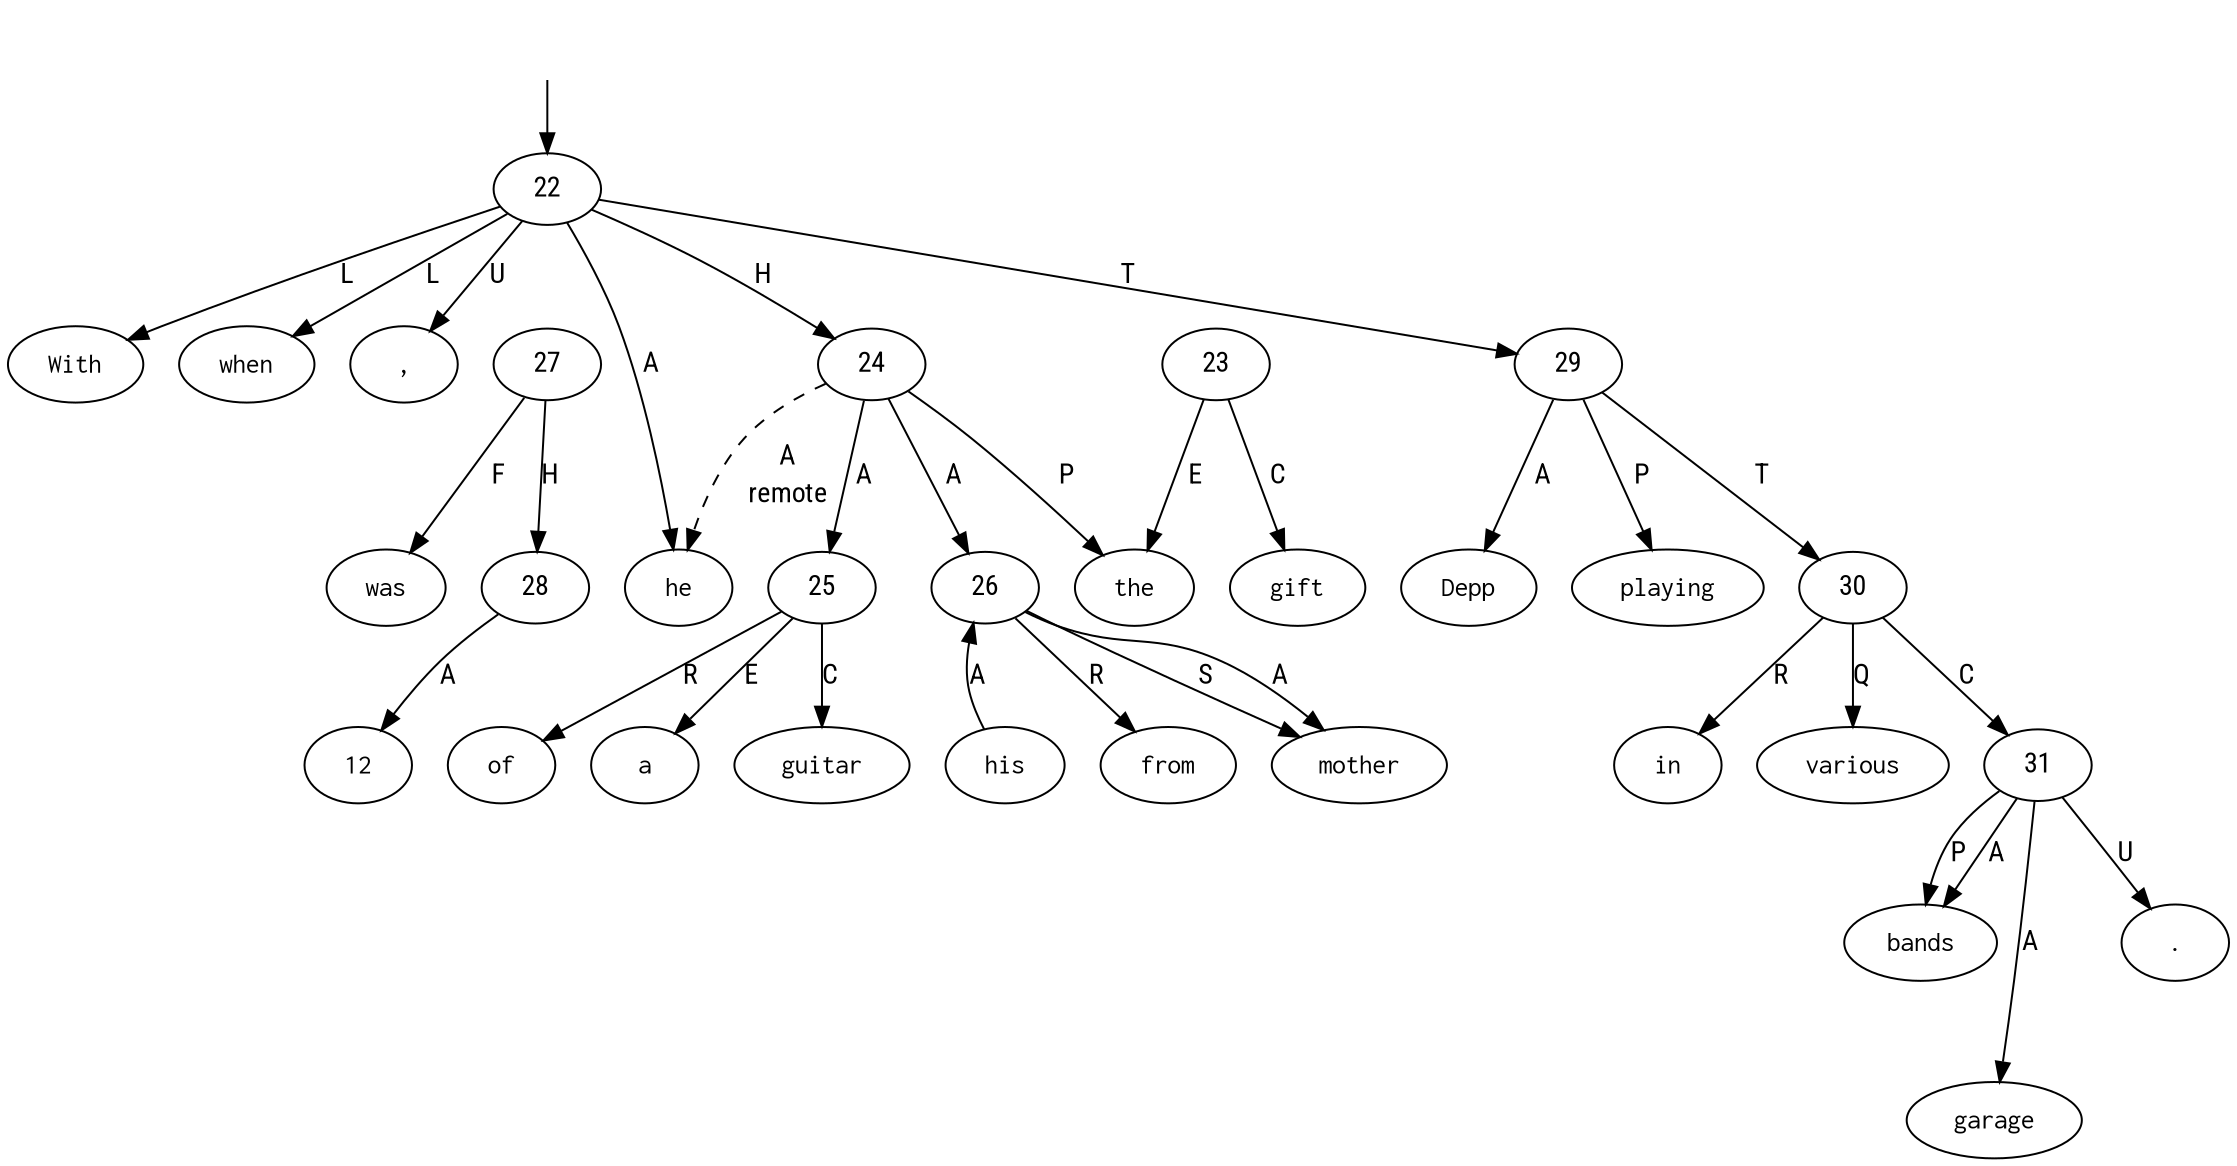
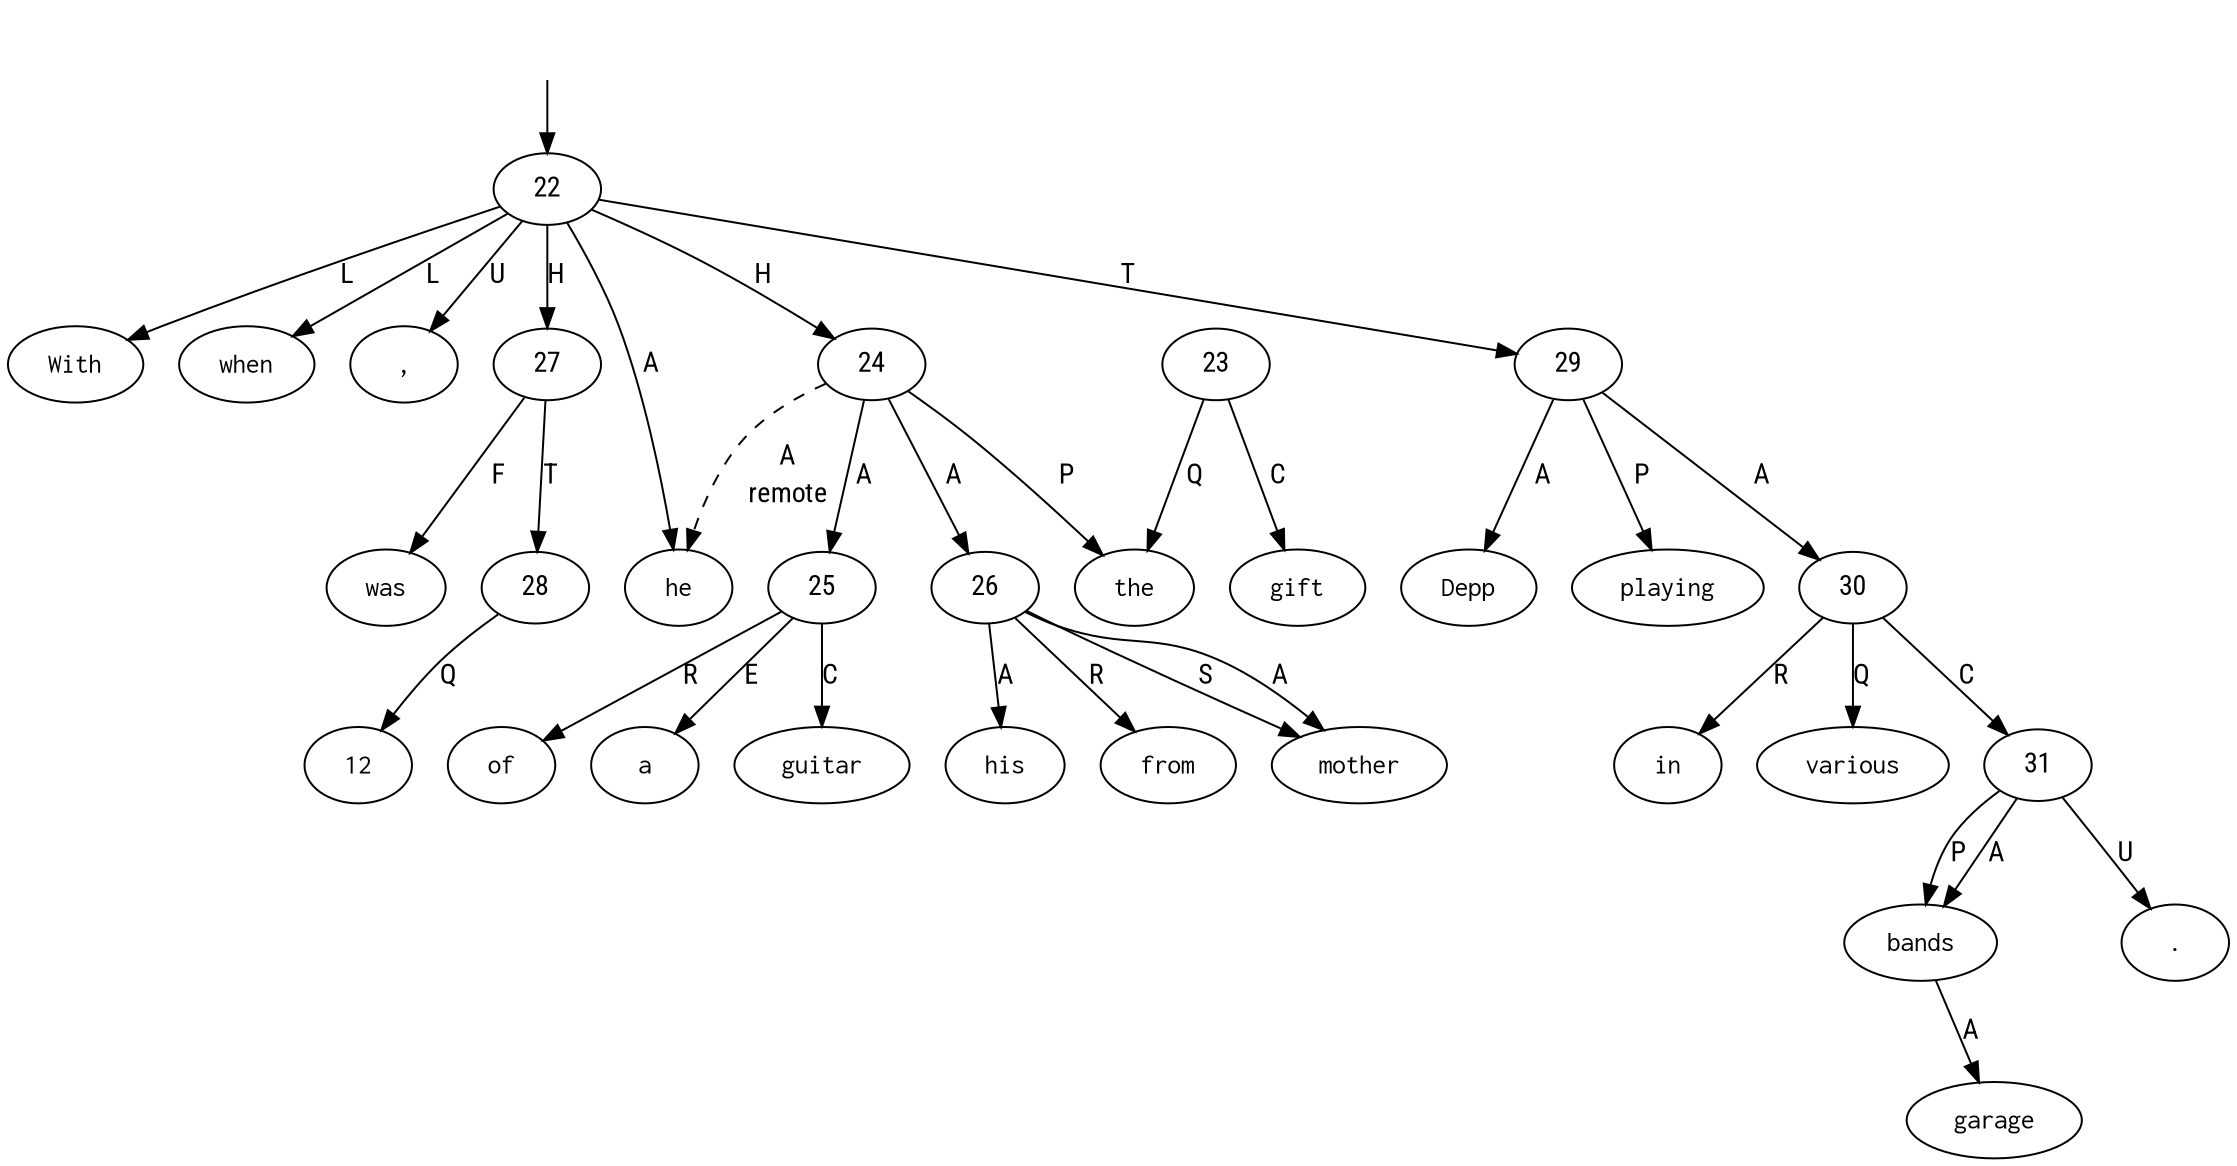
none -> (547, 266)
(551, 476) -> (551, 476)
(1195, 476) -> (1195, 476)
(1762, 476) -> (1762, 476)
(449, 676) -> (449, 676)
(968, 687) -> (994, 666)
(2020, 932) -> (1953, 1022)
